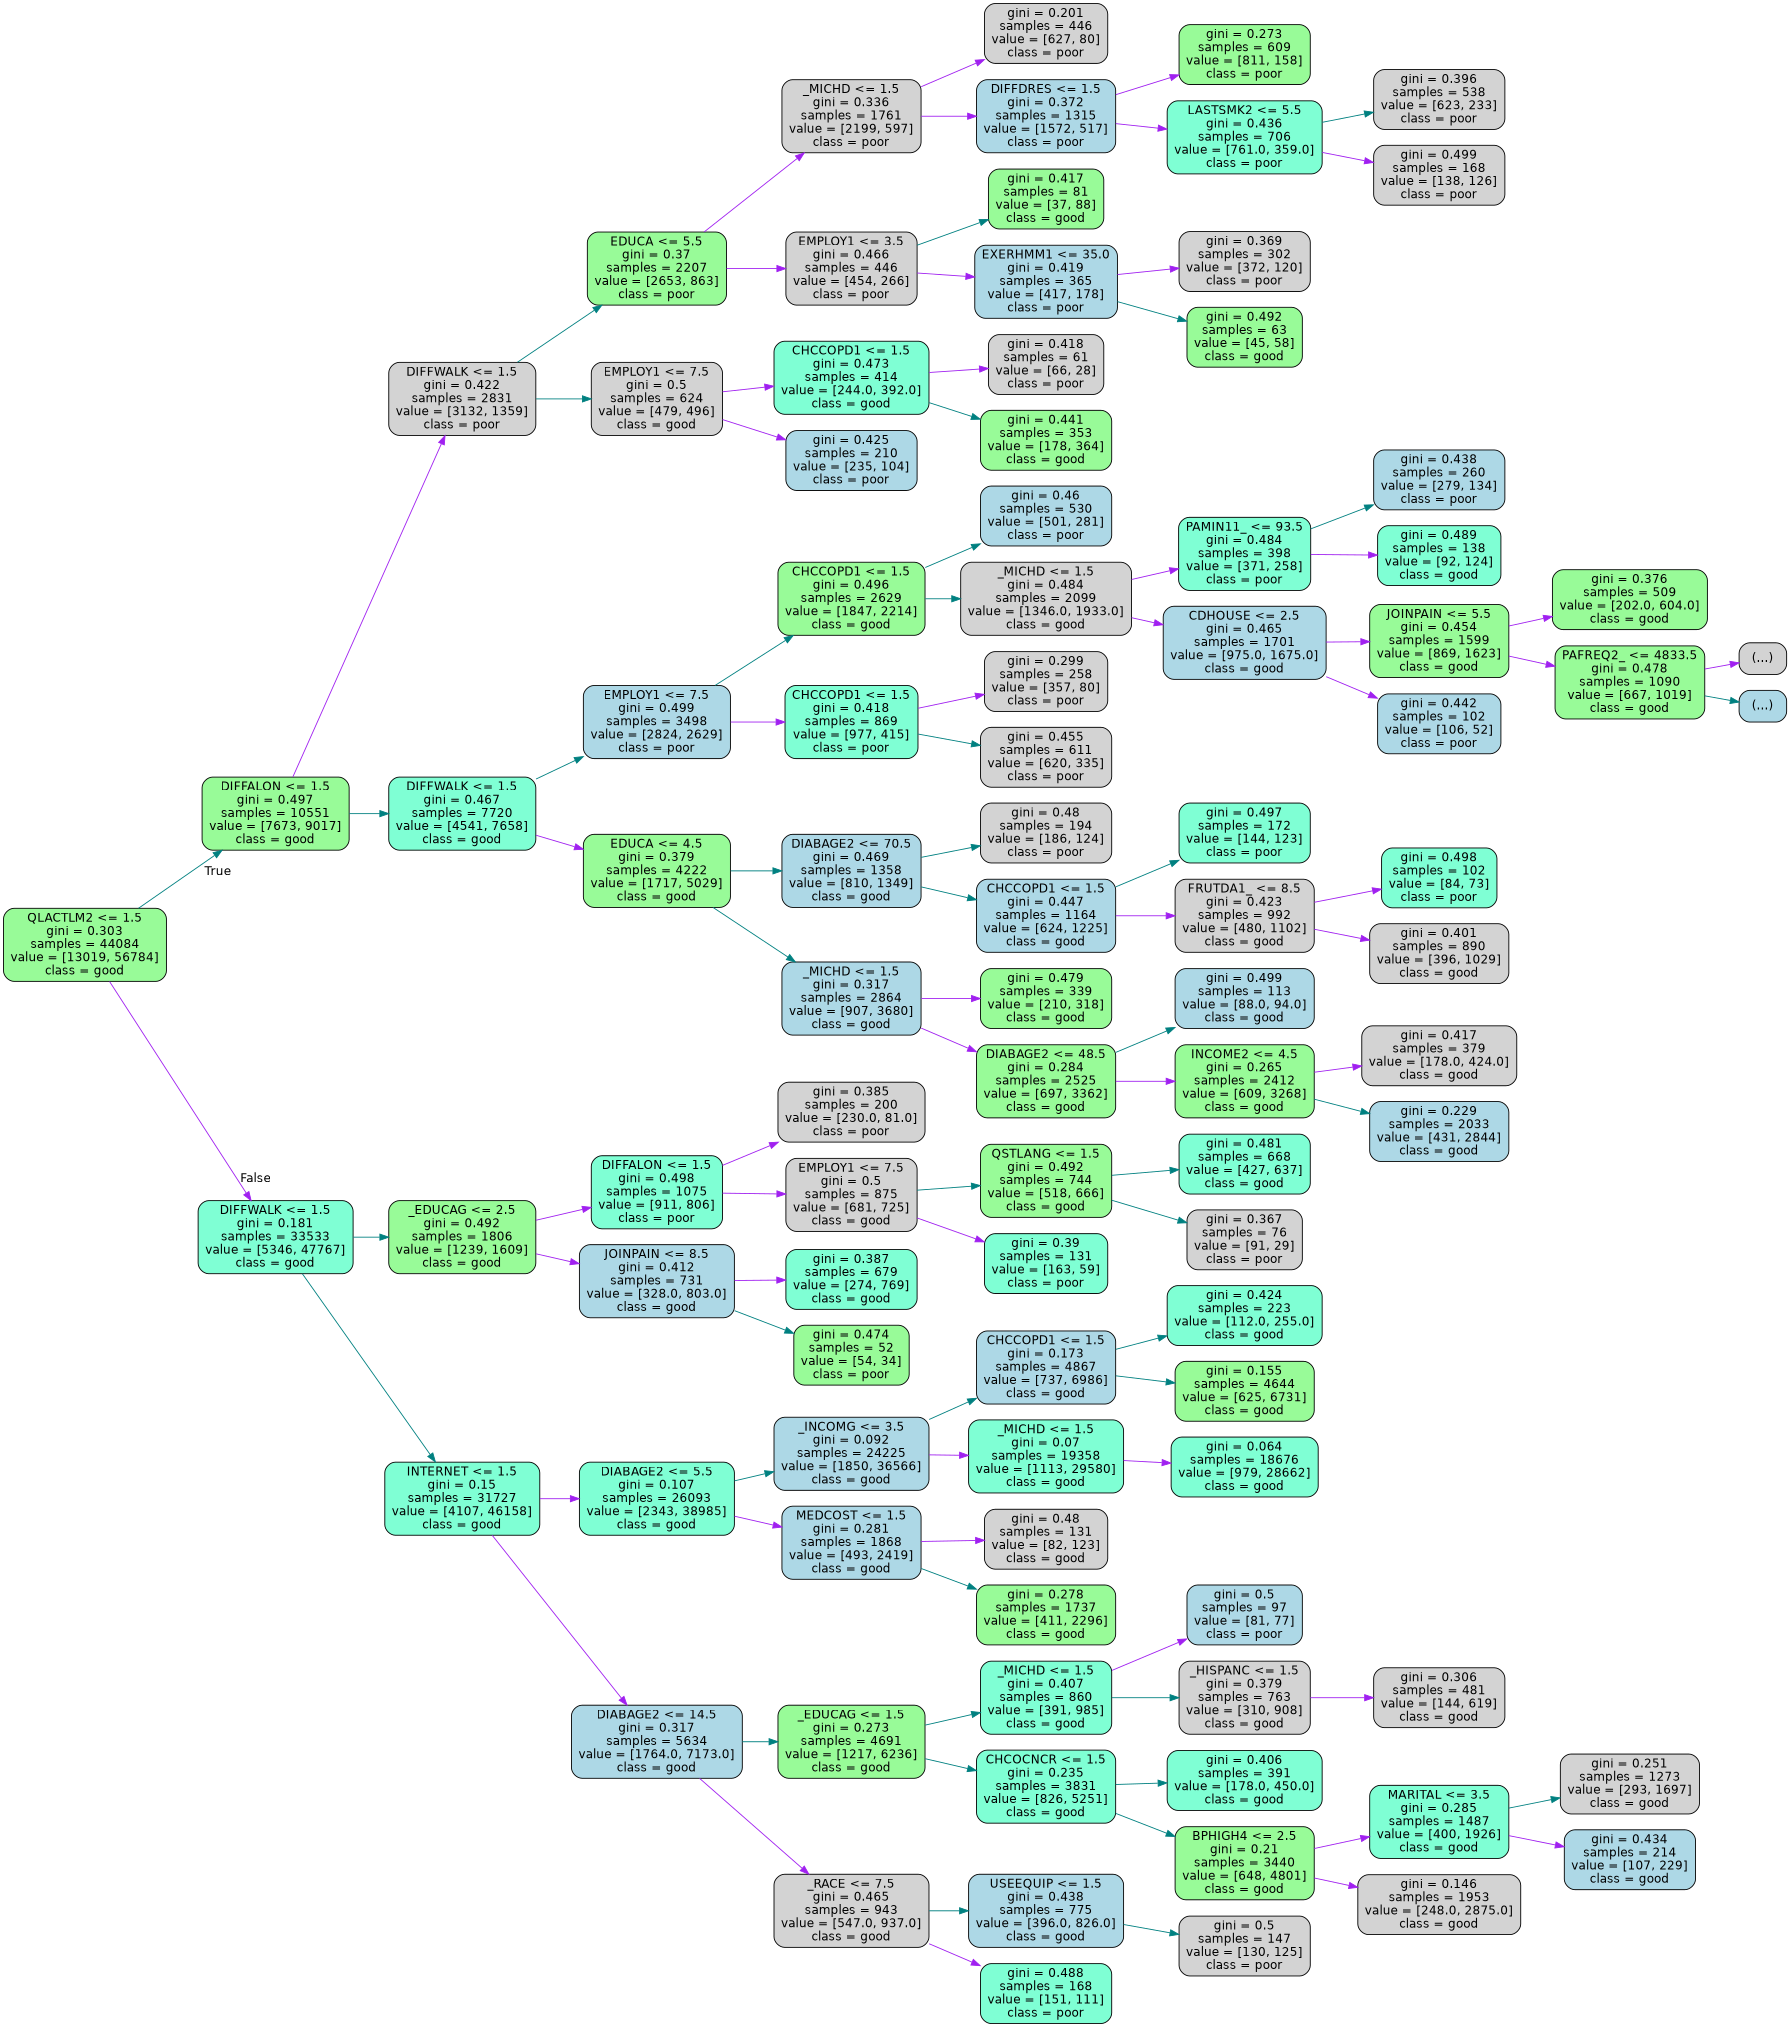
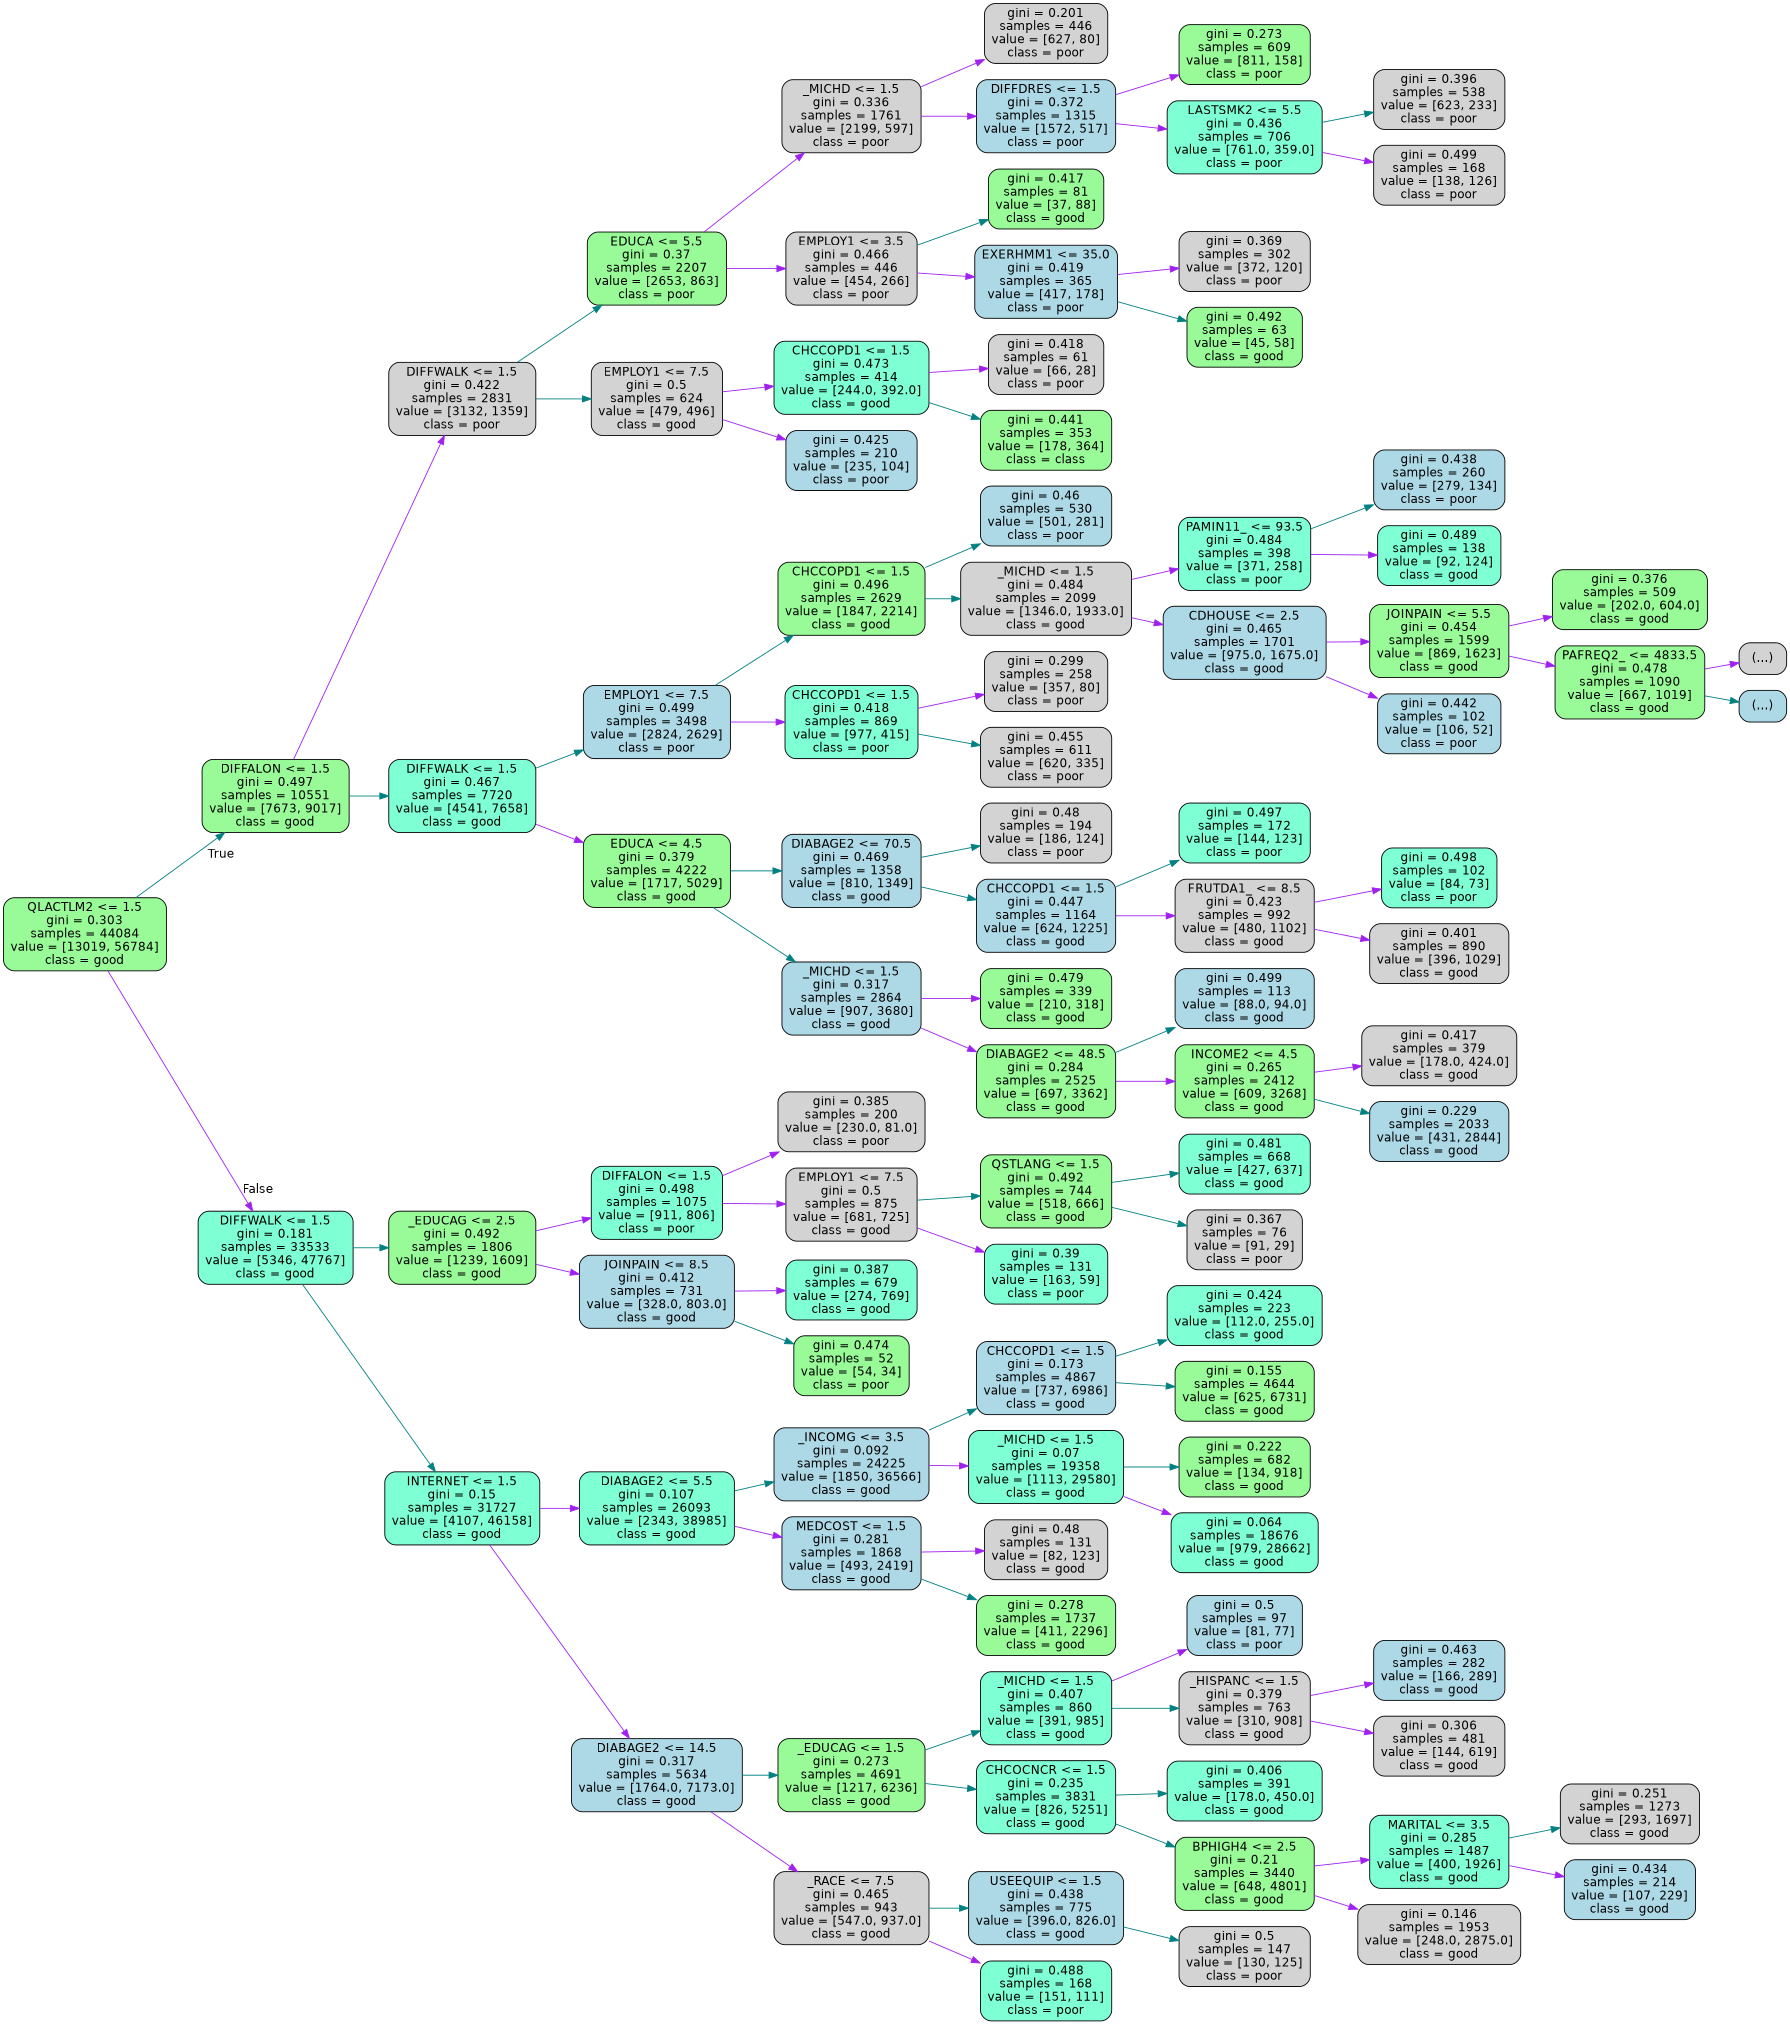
(1046, 440) -> (1046, 440)
none -> (1245, 1467)
none -> (1439, 1670)
